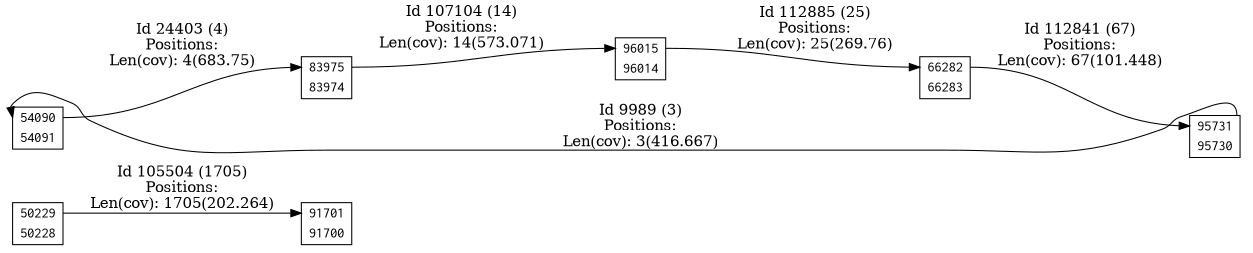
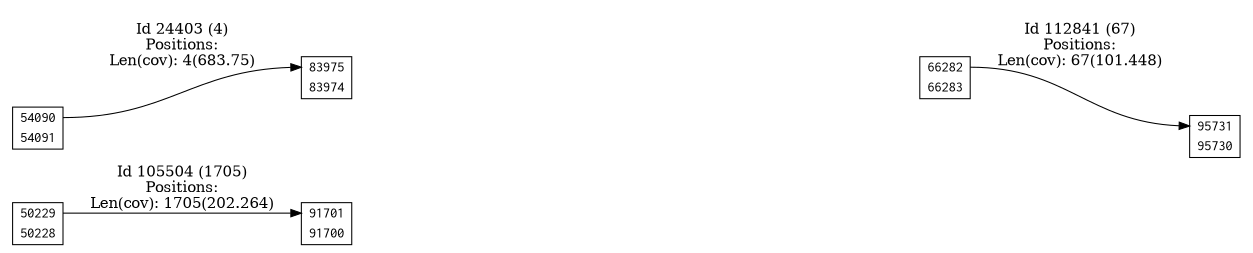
(640, 59) -> none
(623, 150) -> none
